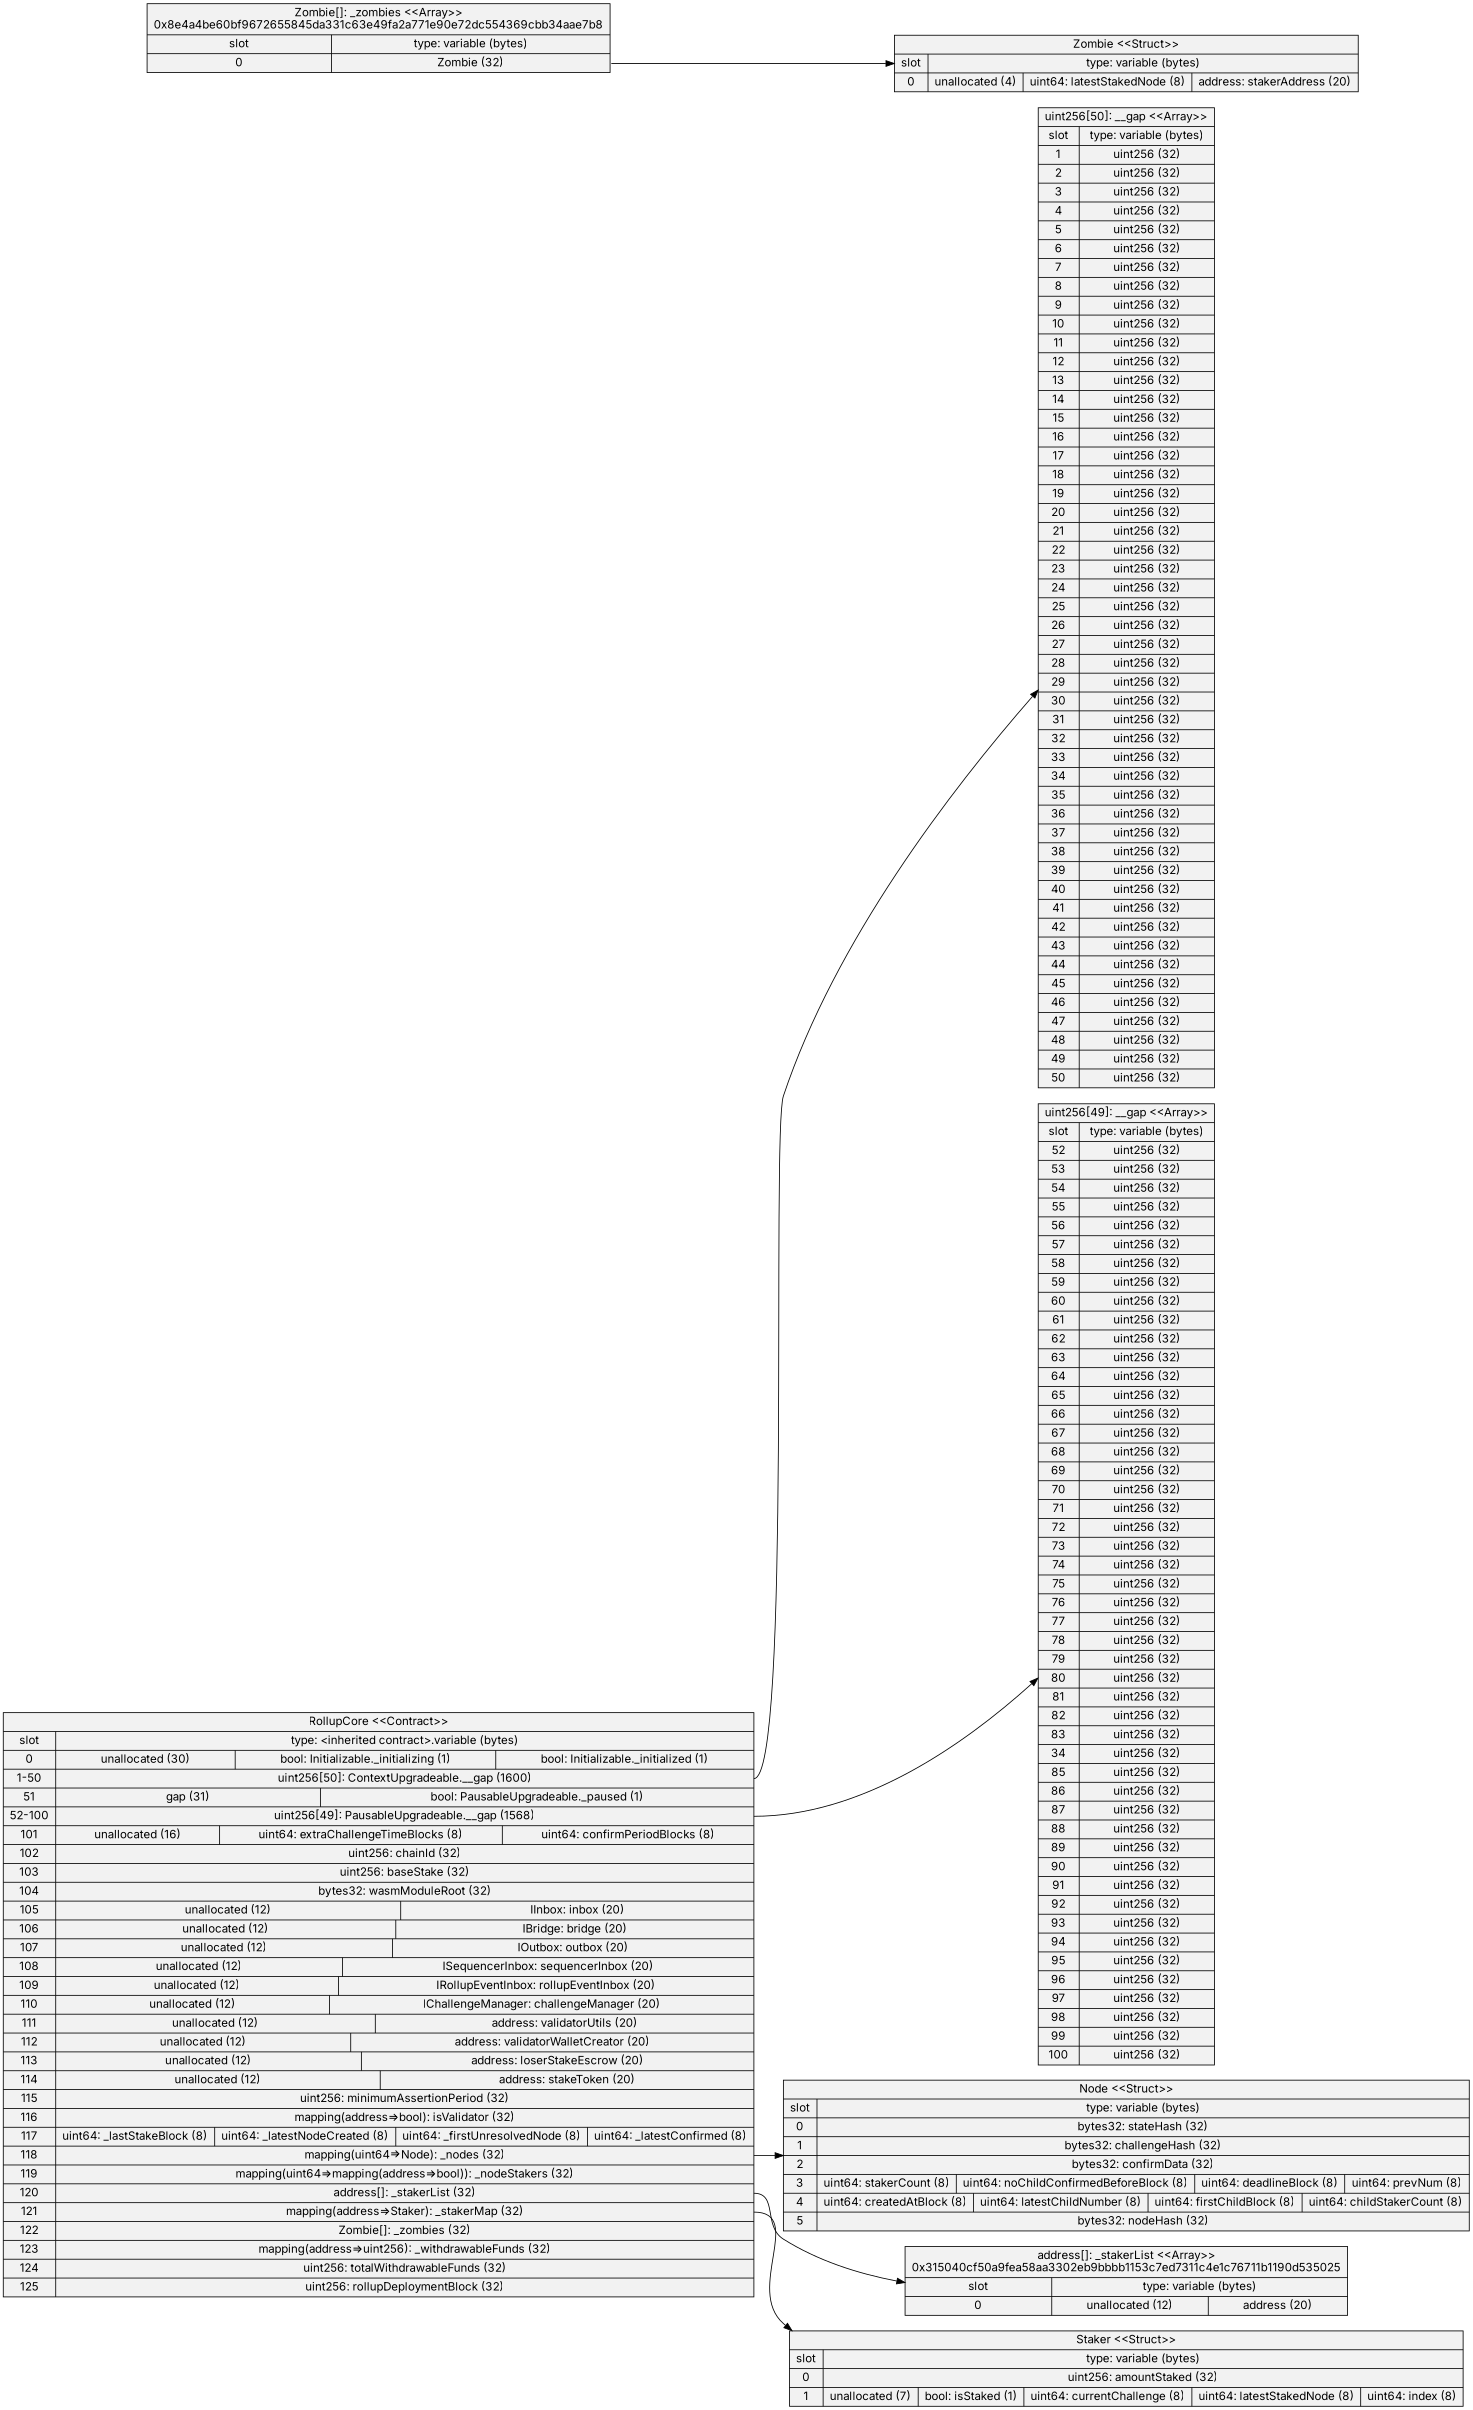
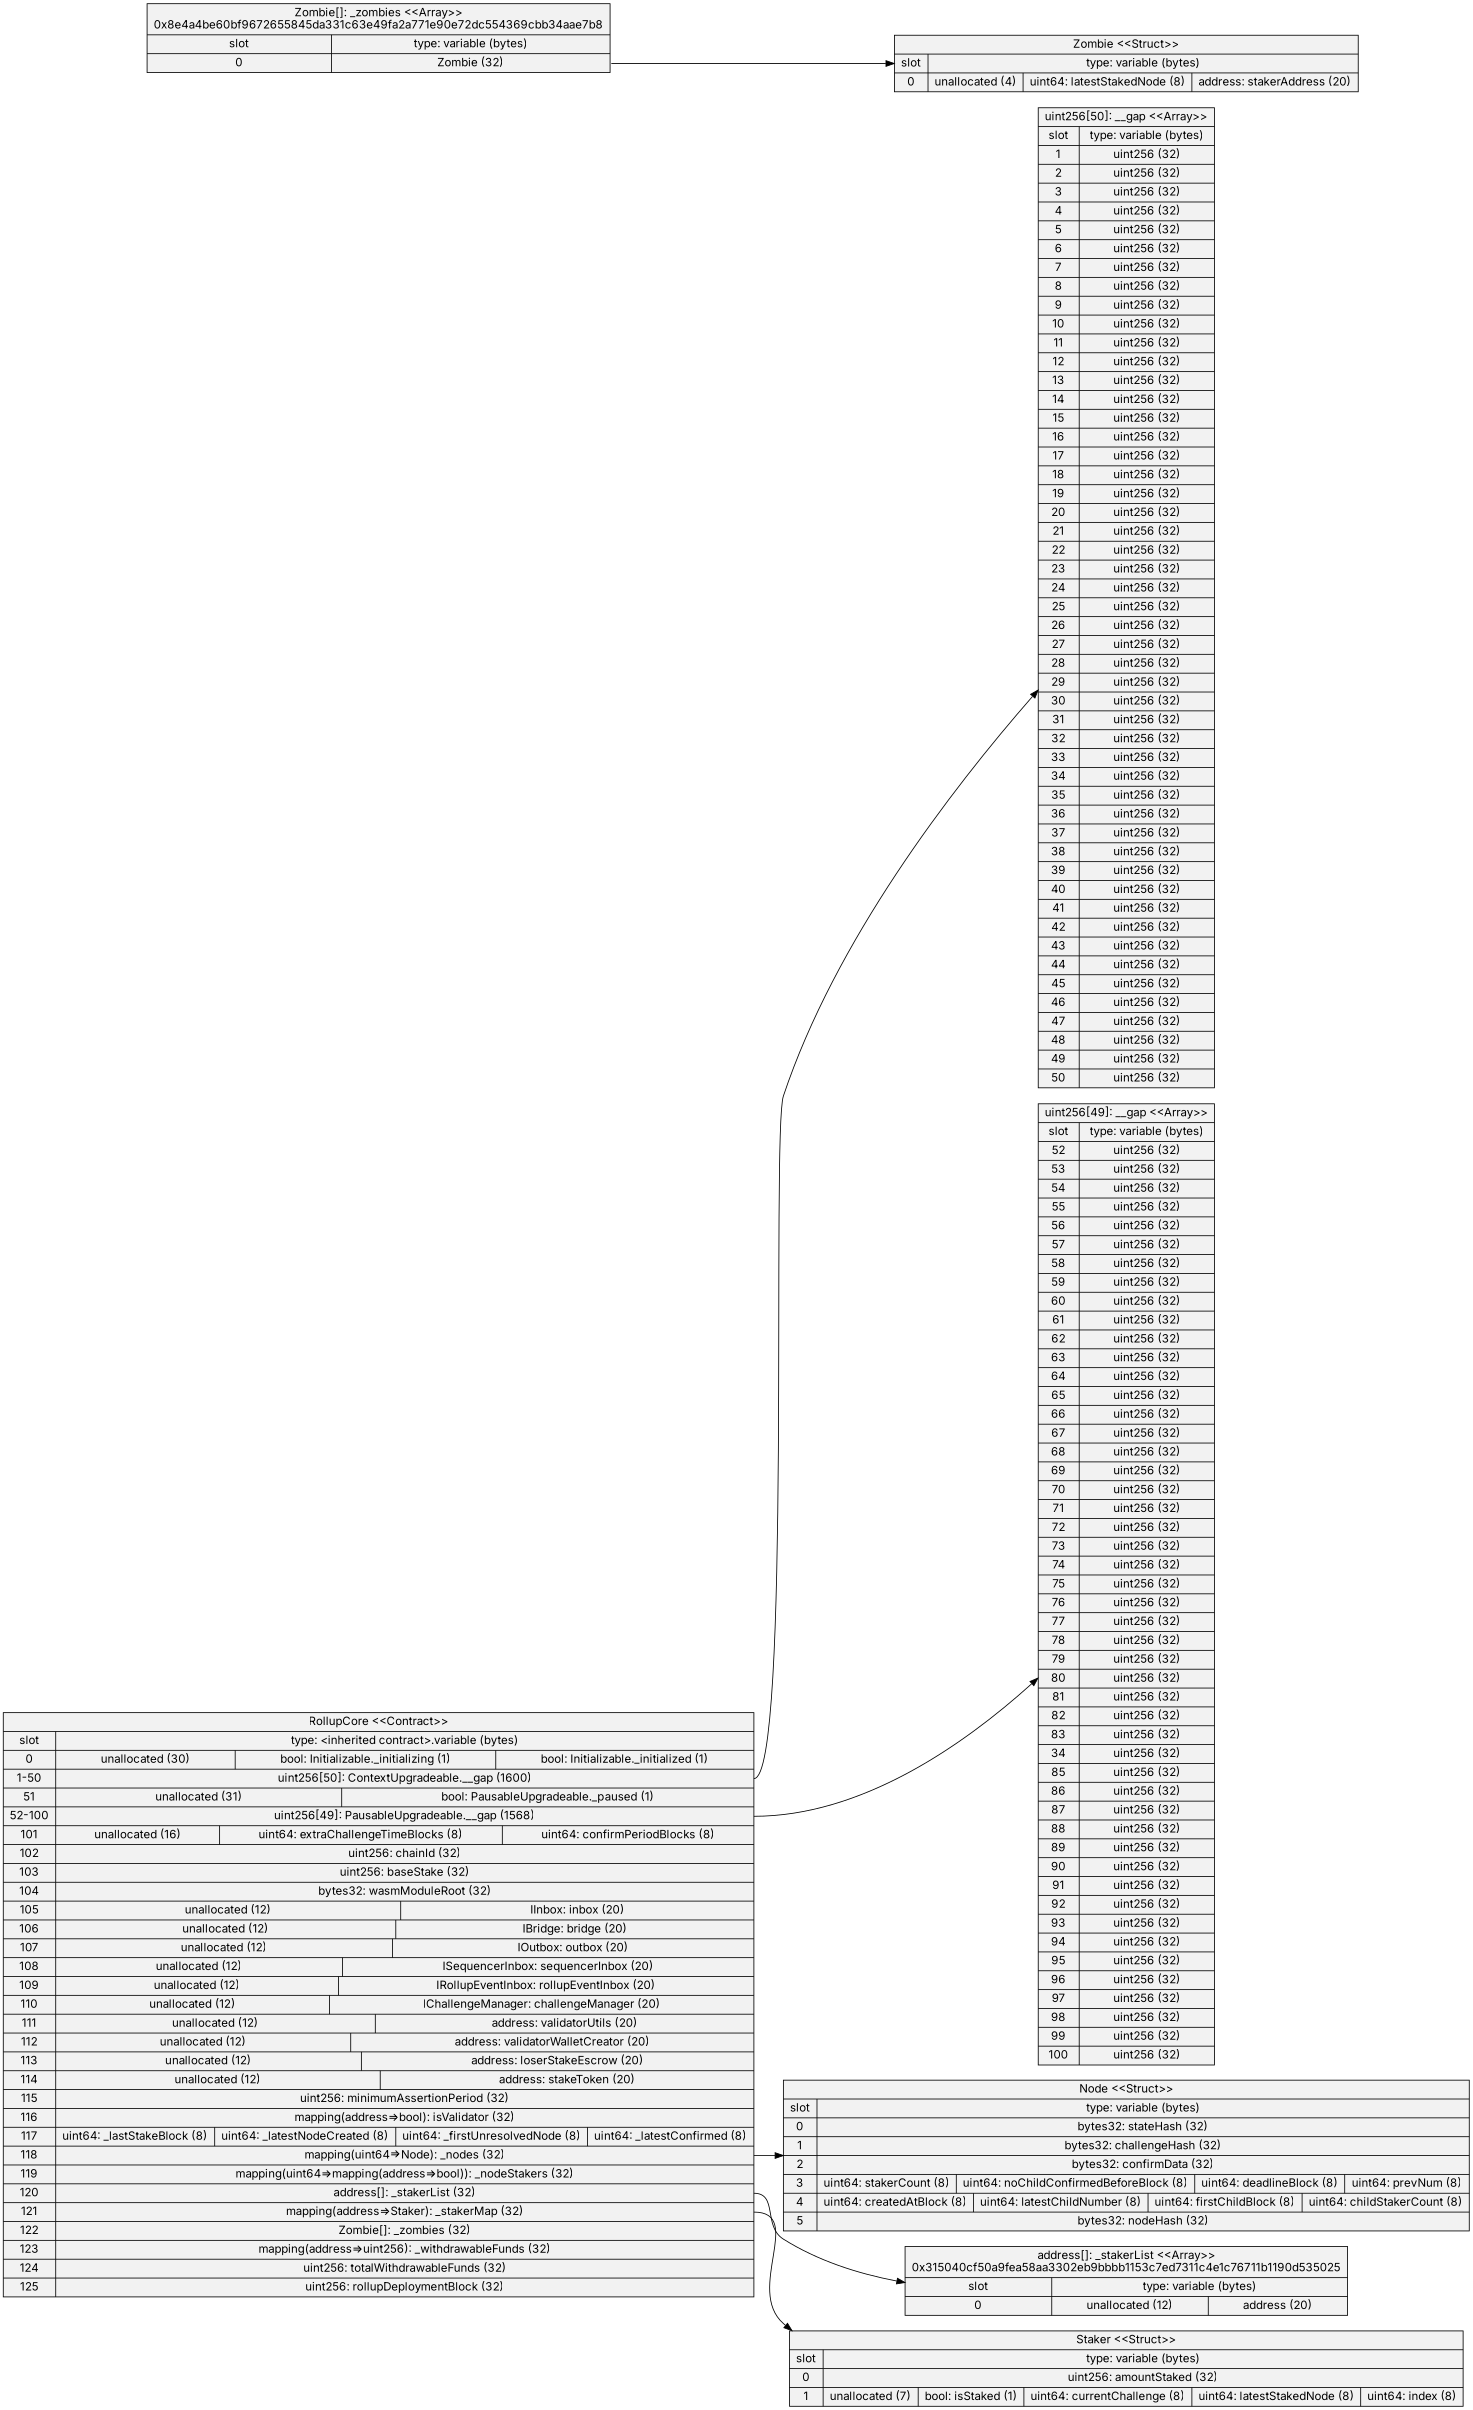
(188, 1797) -> (199, 1797)
